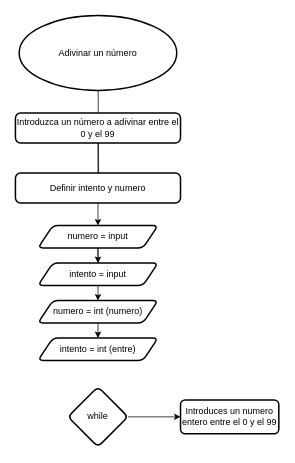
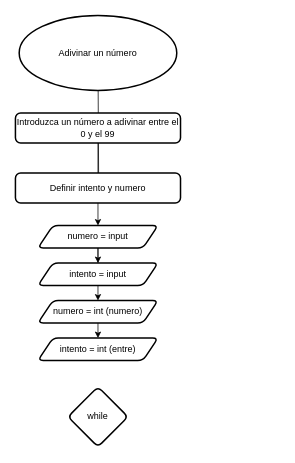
(174, 417) -> none
(230, 417) -> none
